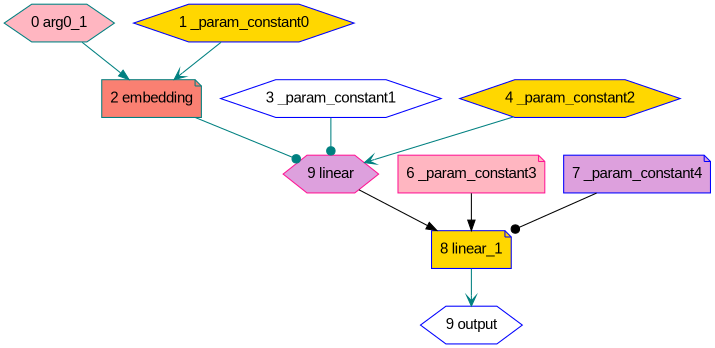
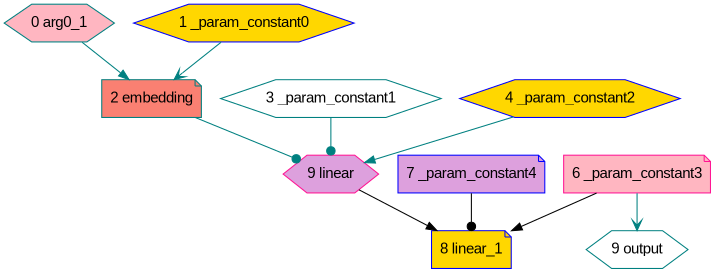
(331, 99) -> (331, 99)
(444, 138) -> (444, 138)
(471, 282) -> (637, 207)
(471, 325) -> (637, 250)
